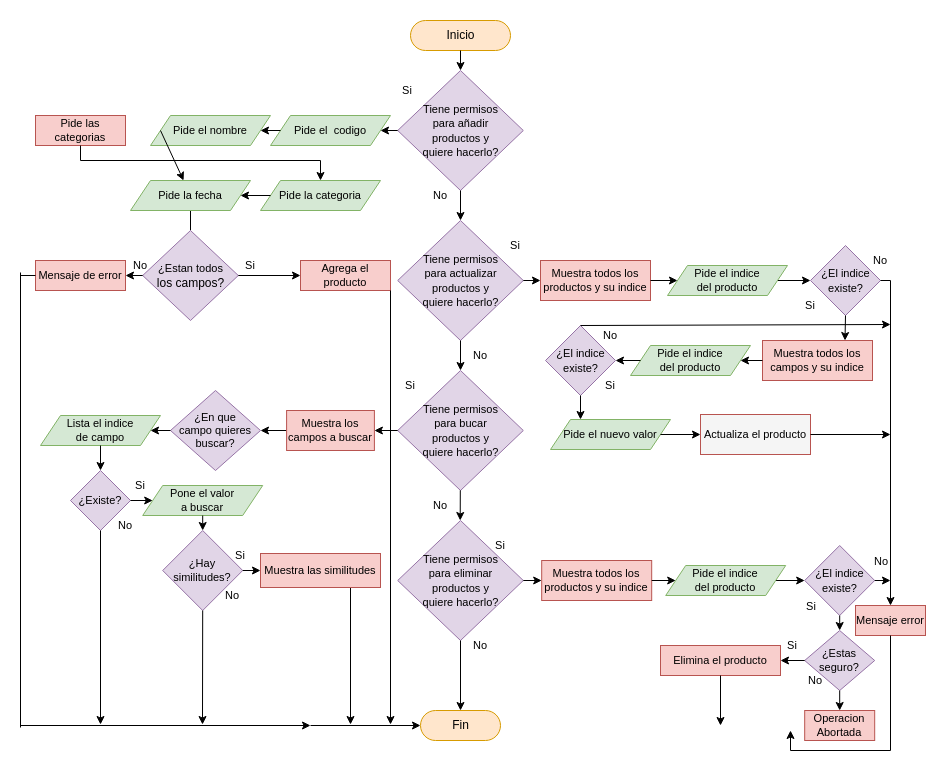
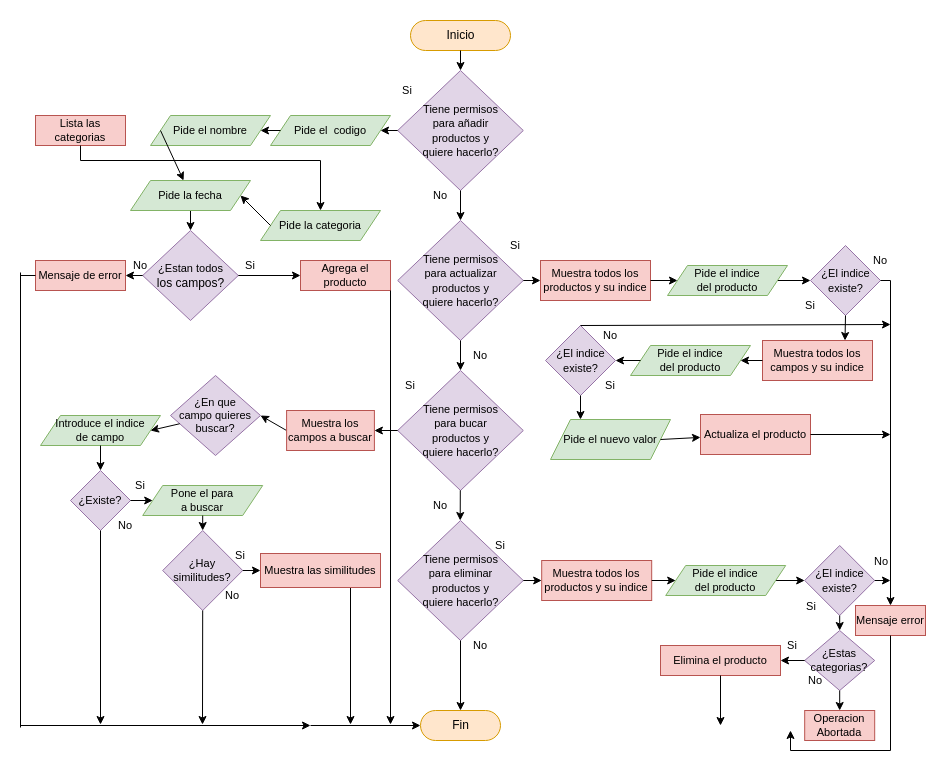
(81, 131) -> (81, 131)
(321, 196) -> (321, 226)
(191, 225) -> (191, 222)
(101, 431) -> (101, 431)
(216, 431) -> (216, 416)
(611, 435) -> (611, 440)
(756, 435) -> (756, 435)
(203, 501) -> (203, 501)
(840, 661) -> (840, 661)
